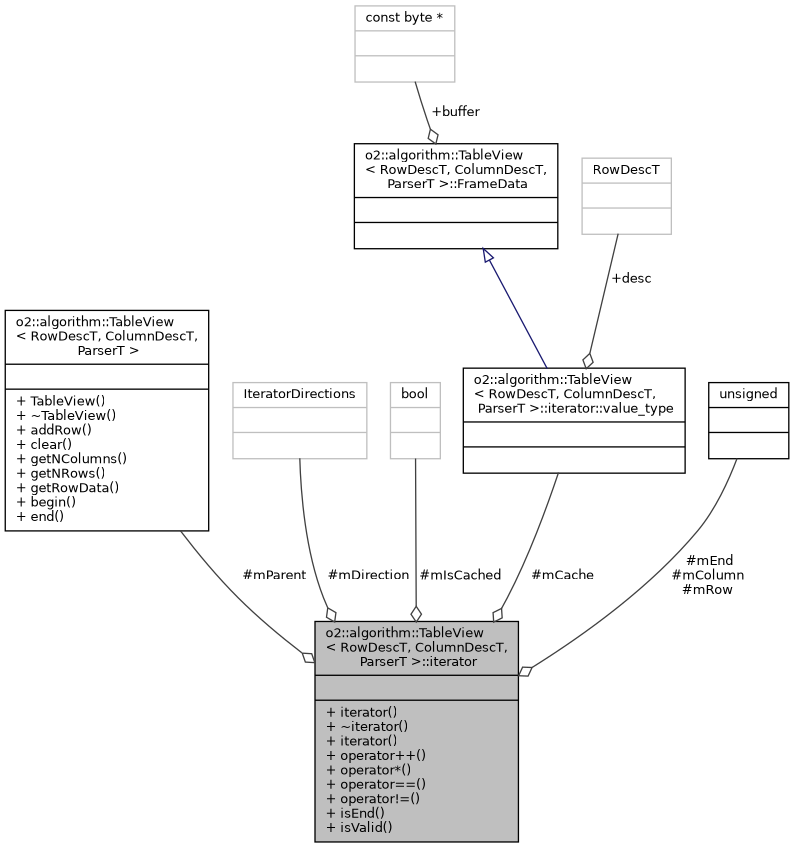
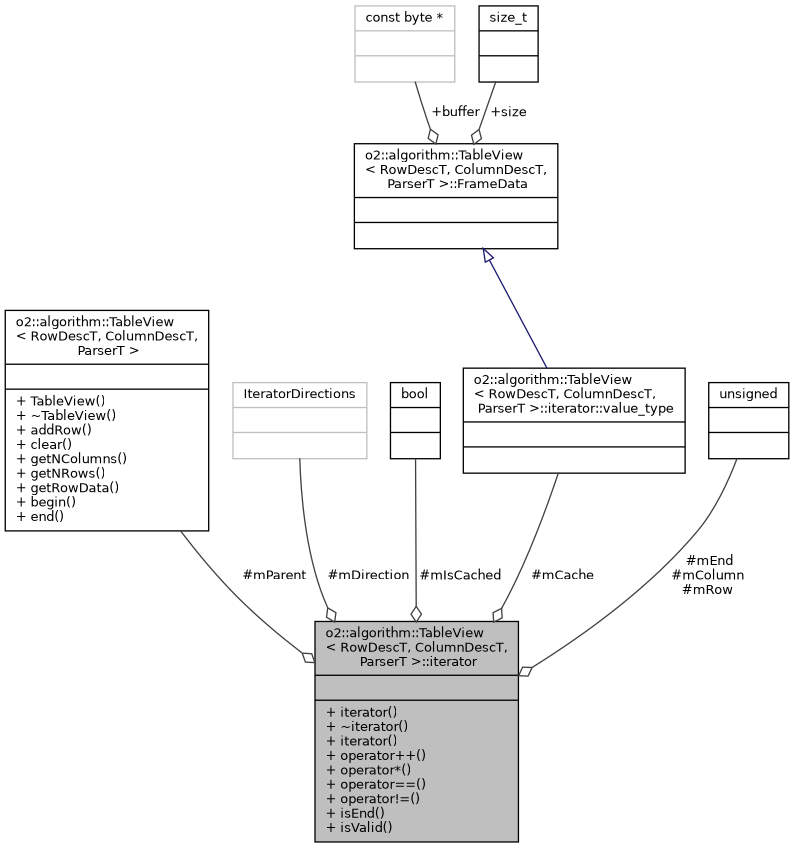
none -> (509, 44)
(627, 196) -> none
(415, 421) -> (415, 421)
